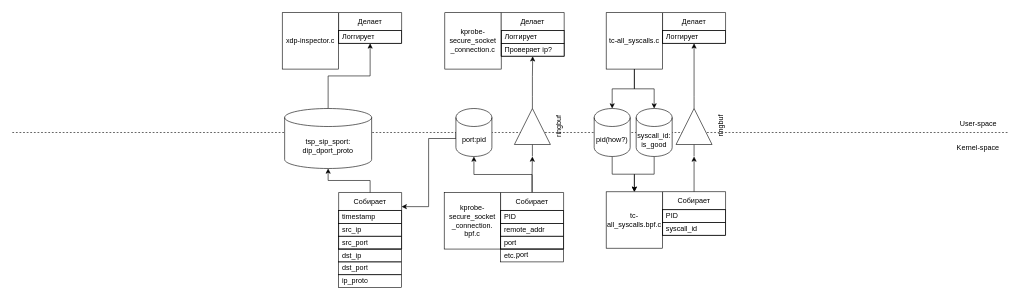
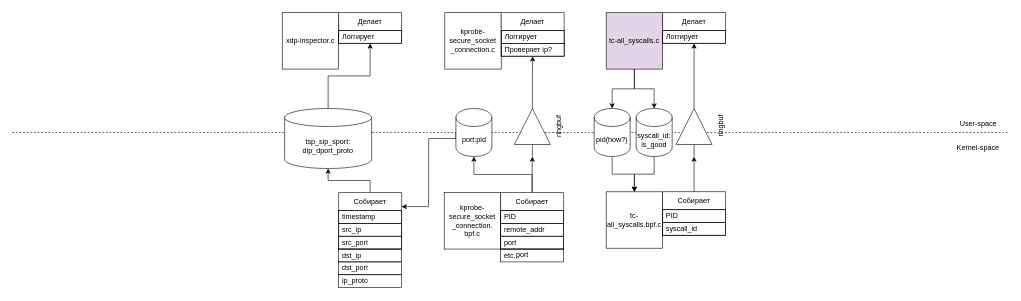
(635, 41) -> (635, 41)
